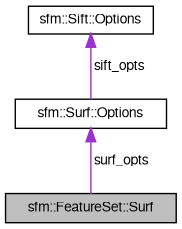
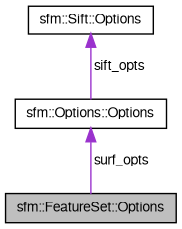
(91, 114) -> (91, 114)
(91, 208) -> (91, 208)
